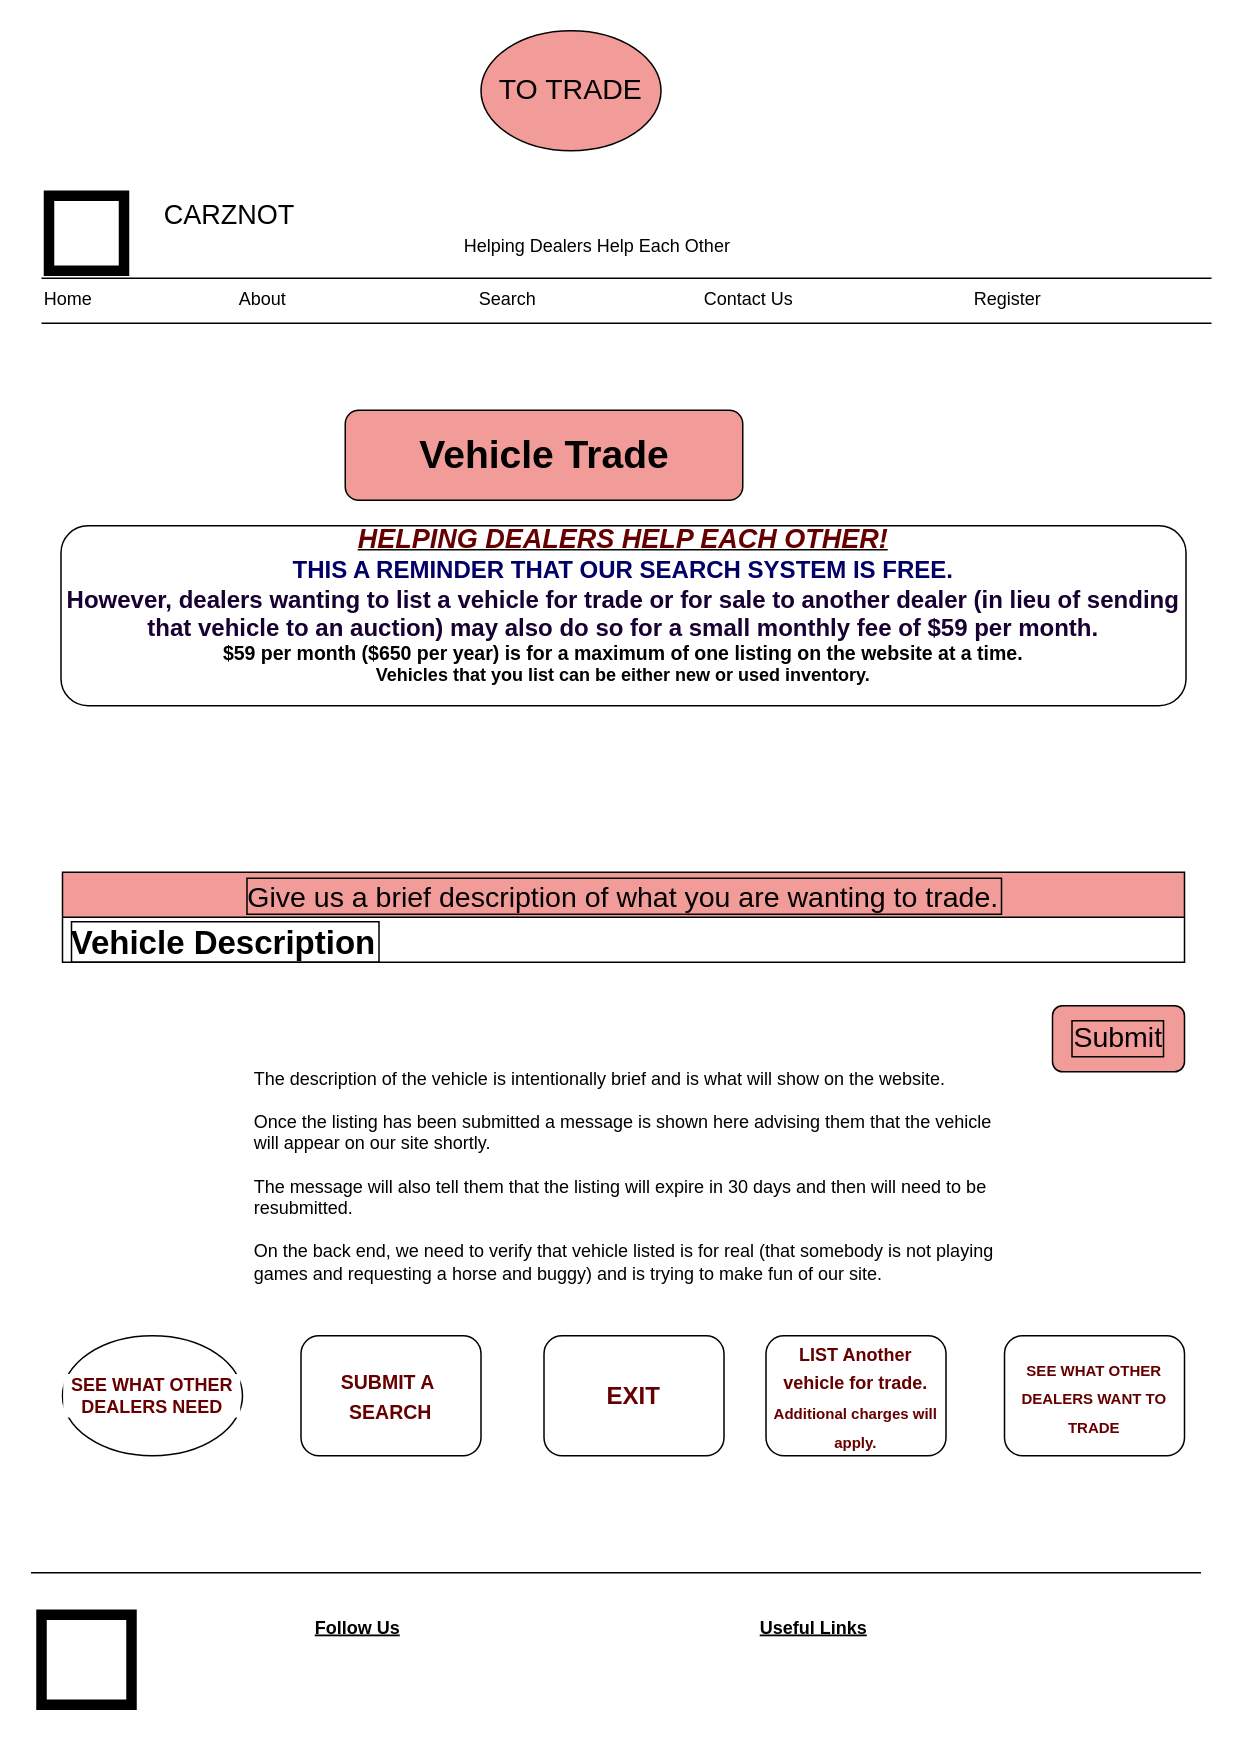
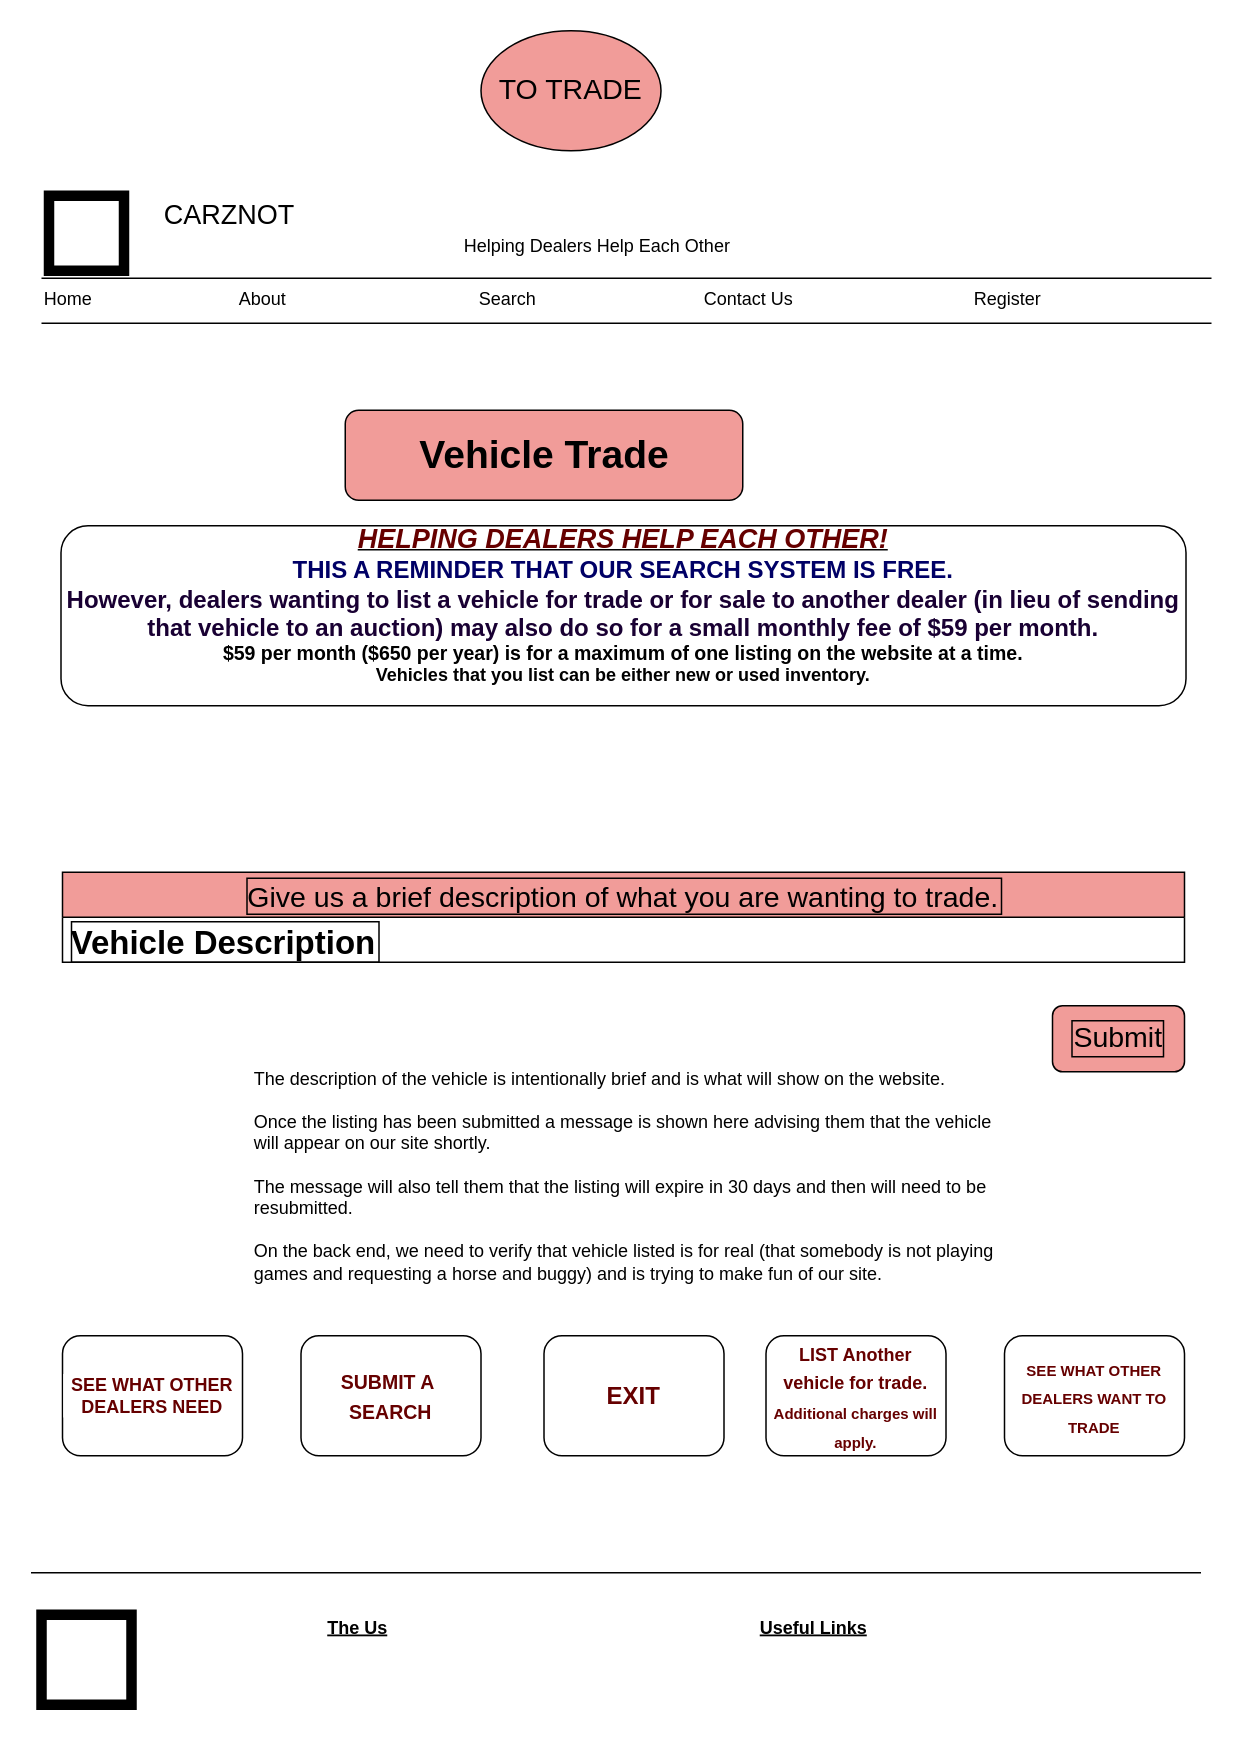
(152, 1396) -> (152, 1396)
(357, 1628) -> (357, 1628)
